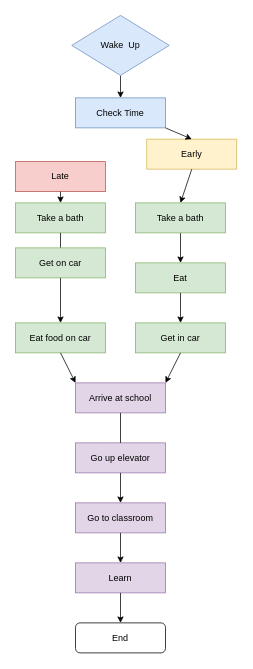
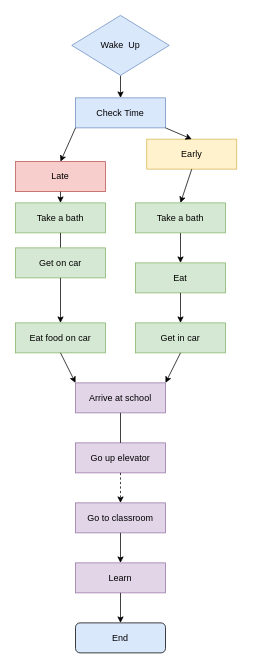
none -> (69, 143)
(120, 484) -> (120, 484)
(120, 638) -> (120, 638)
